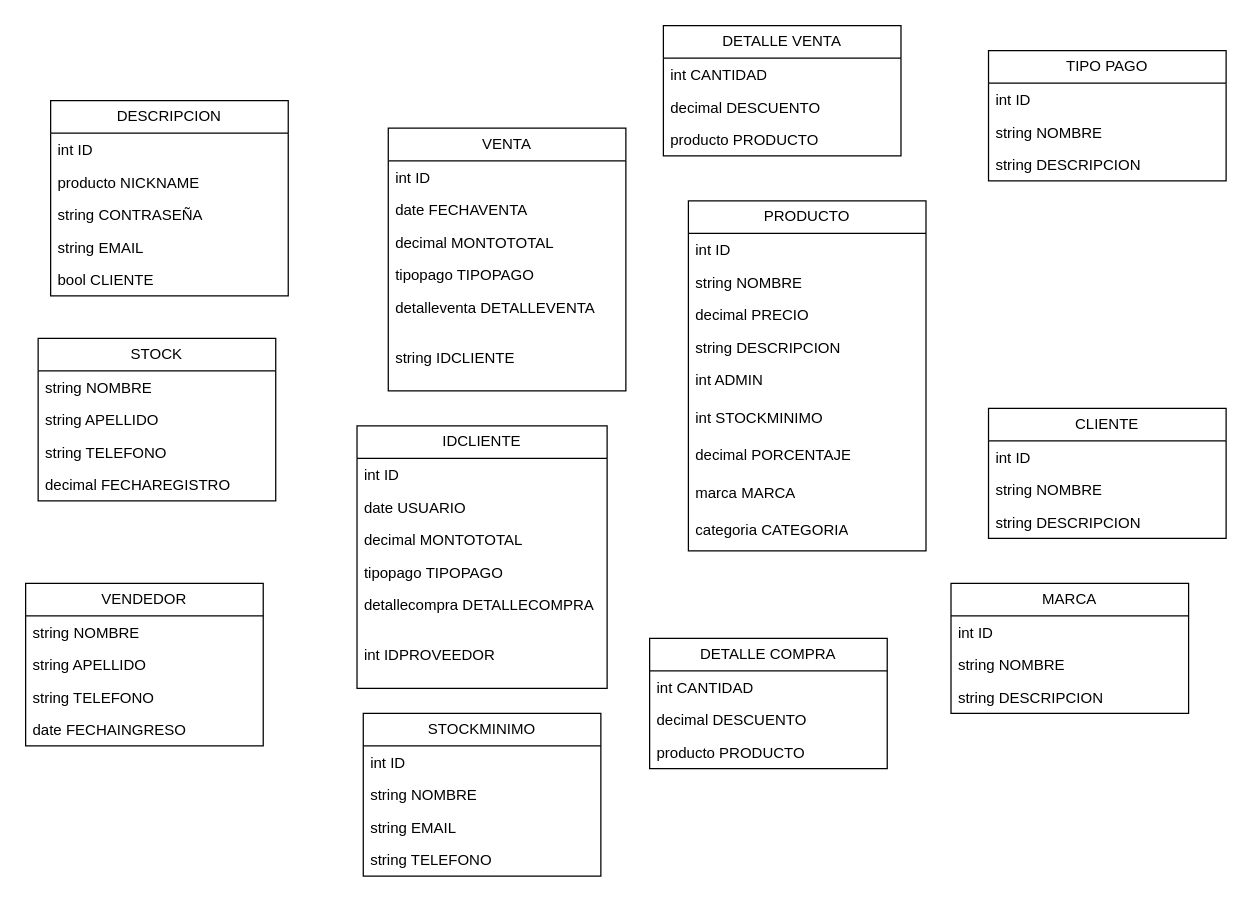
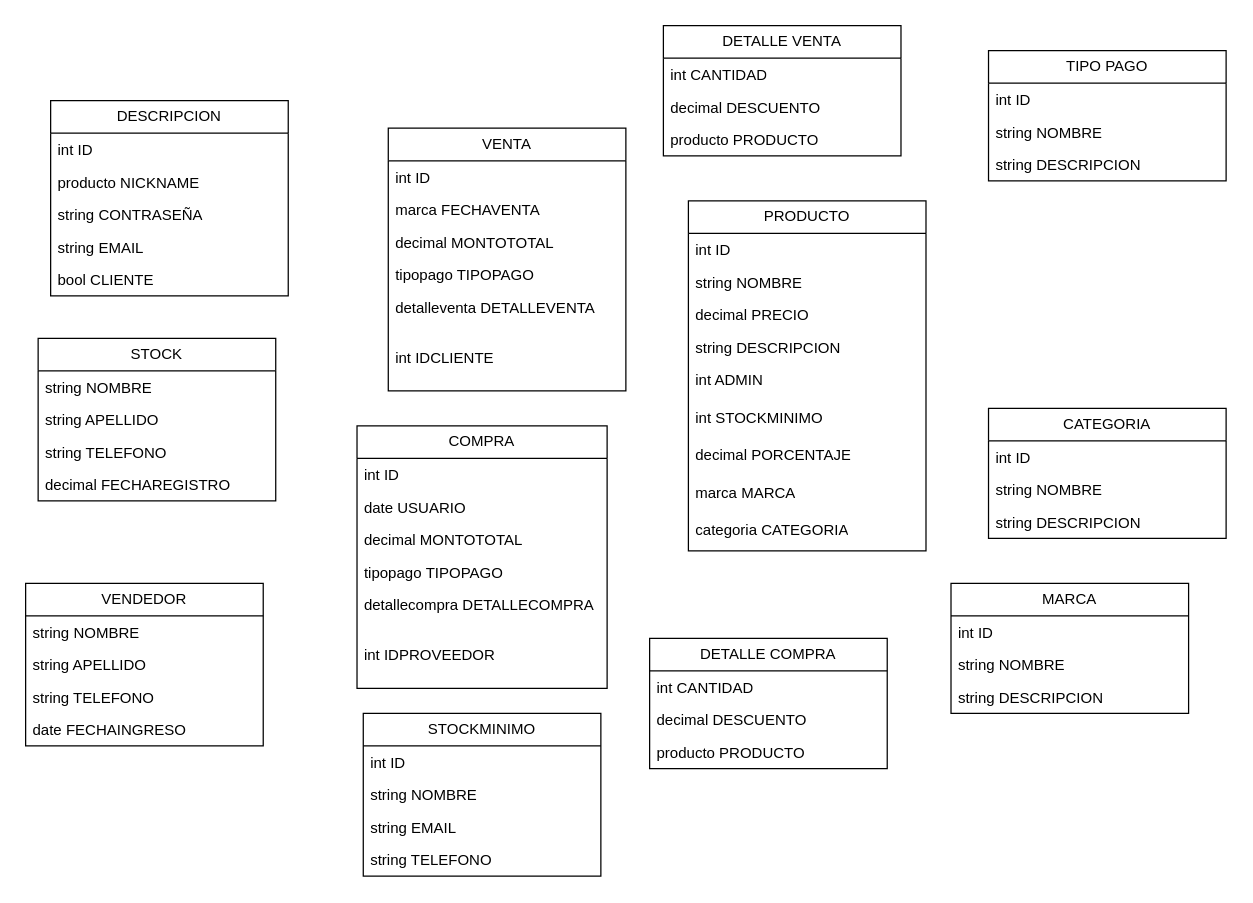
(457, 211) -> (461, 211)
(459, 358) -> (446, 358)
(1107, 424) -> (1107, 424)
(482, 442) -> (482, 442)
